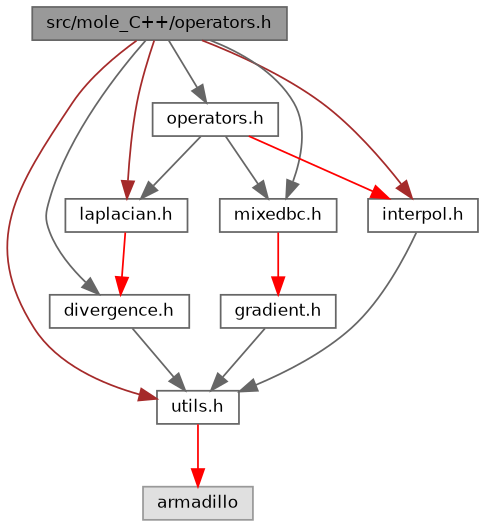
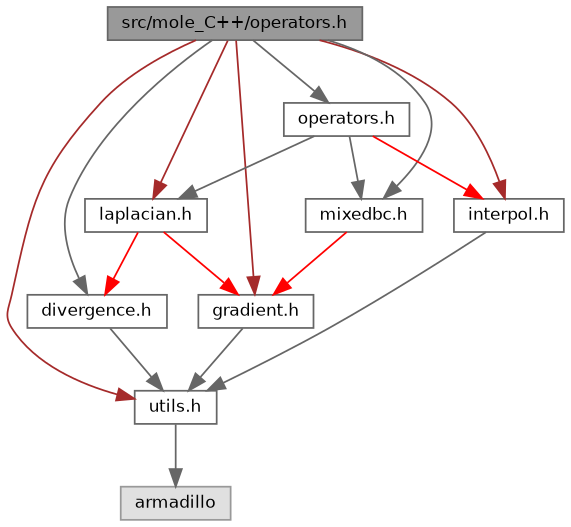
none -> (244, 152)
none -> (194, 257)
(198, 447) -> (176, 447)
